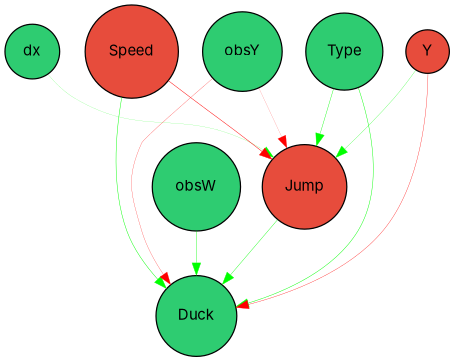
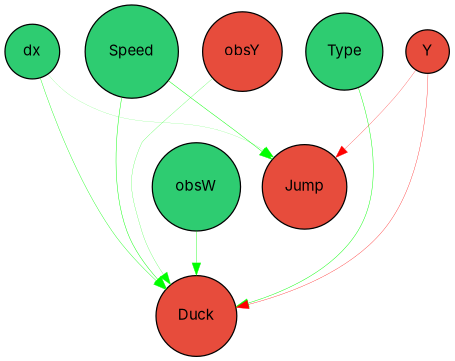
(132, 52) -> (132, 52)
(242, 52) -> (242, 52)
(327, 111) -> none
(382, 111) -> (382, 111)
(270, 112) -> none
(215, 116) -> (215, 116)
(134, 163) -> (134, 163)
(254, 247) -> (86, 187)
(196, 316) -> (196, 316)
